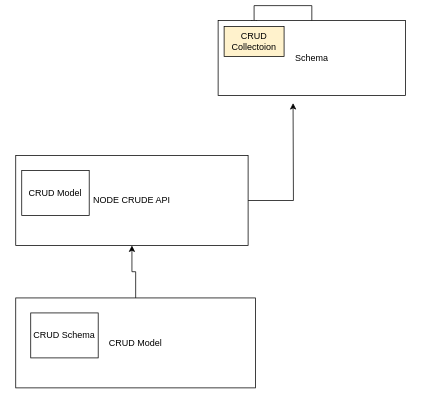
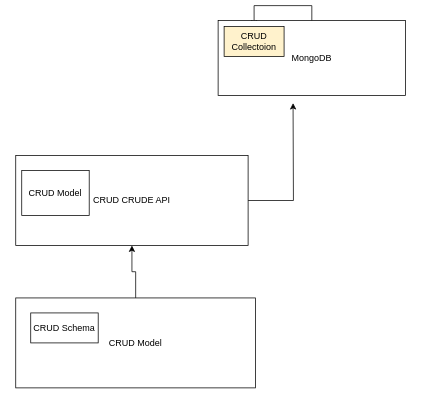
(312, 58) -> (312, 58)
(132, 201) -> (132, 201)
(64, 336) -> (64, 328)
